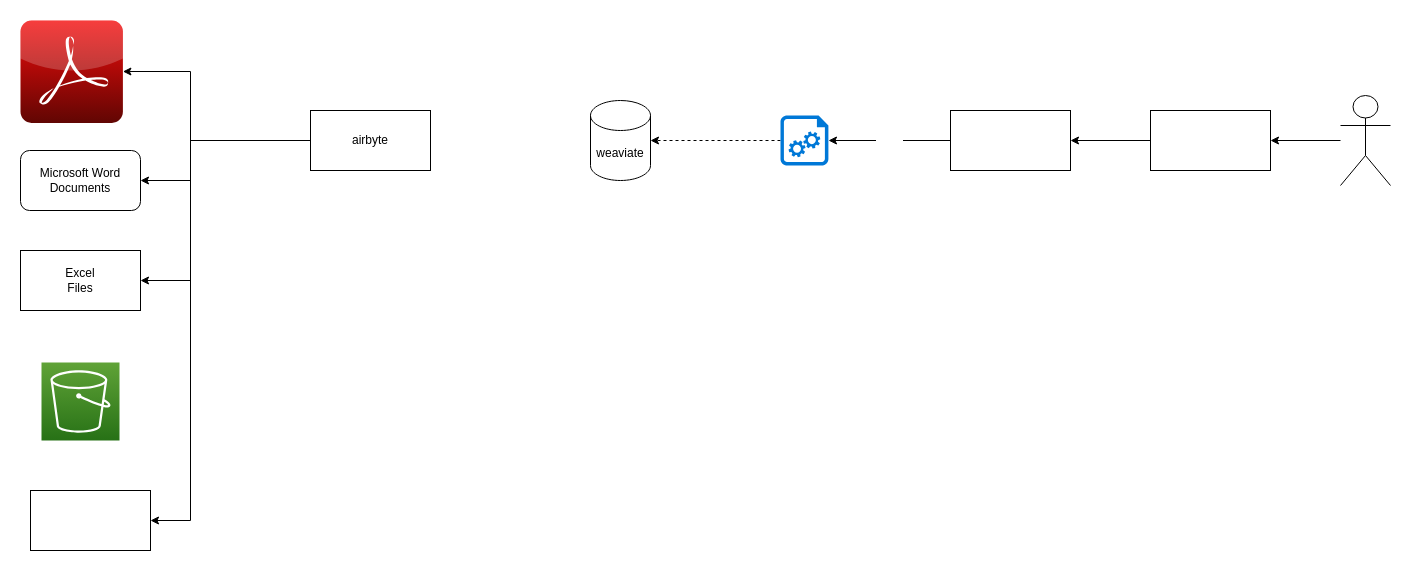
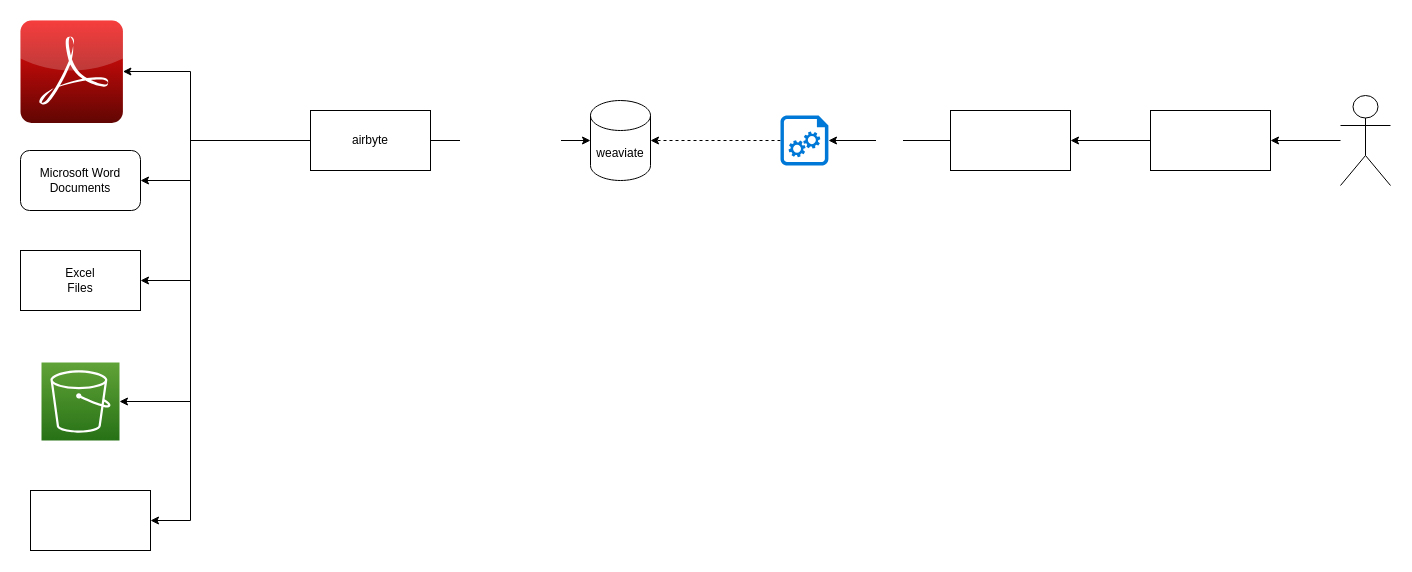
none -> (446, 141)
none -> (157, 402)
